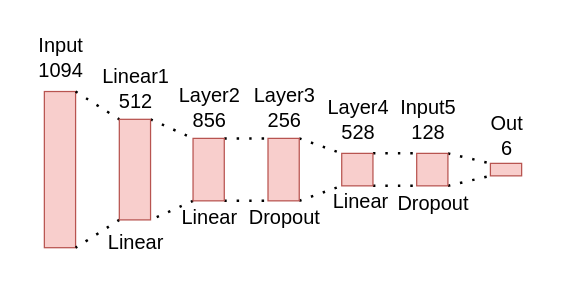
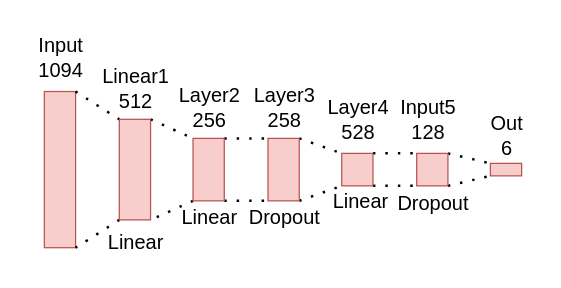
(210, 107) -> (210, 107)
(285, 107) -> (285, 107)
